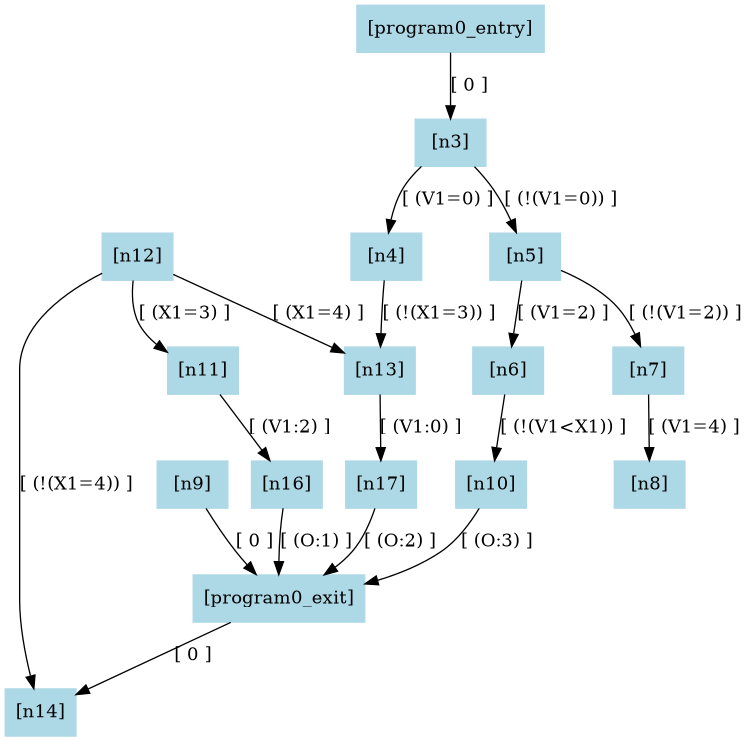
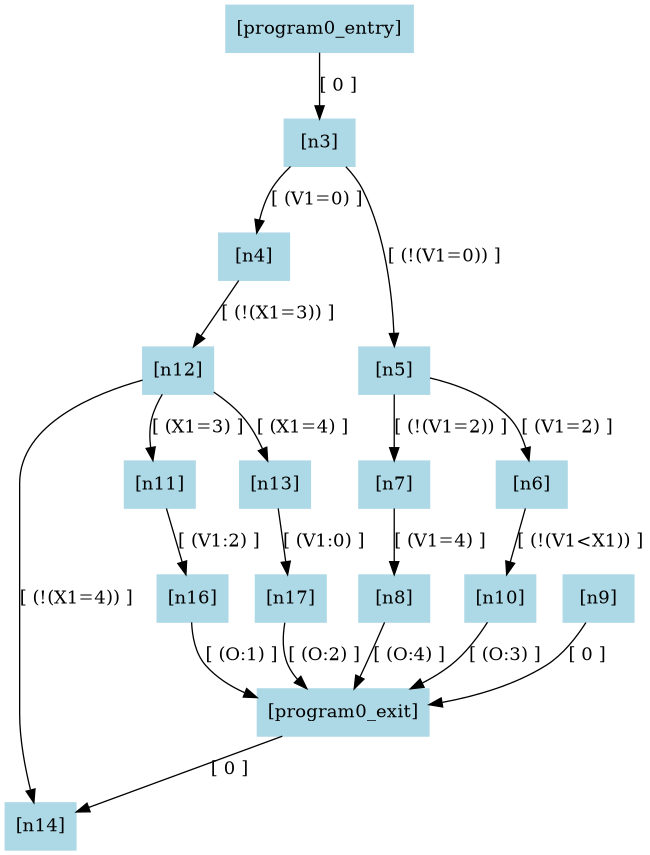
(382, 307) -> (220, 308)
none -> (373, 650)
